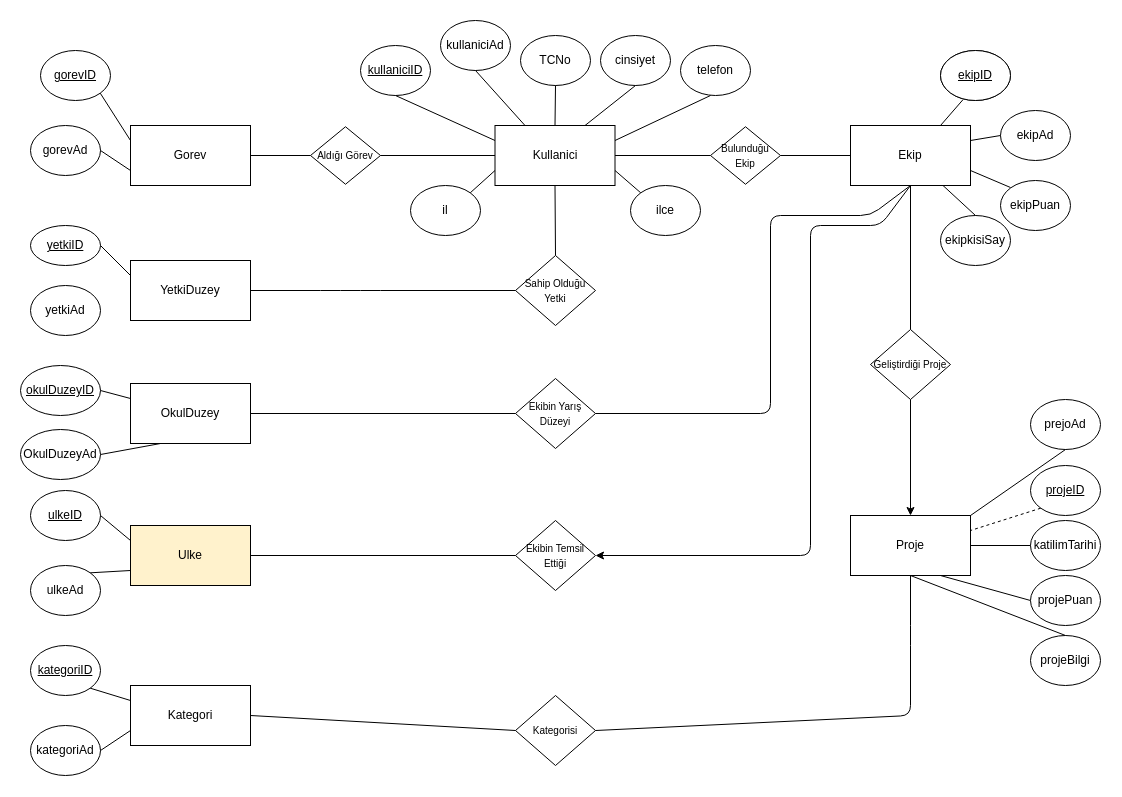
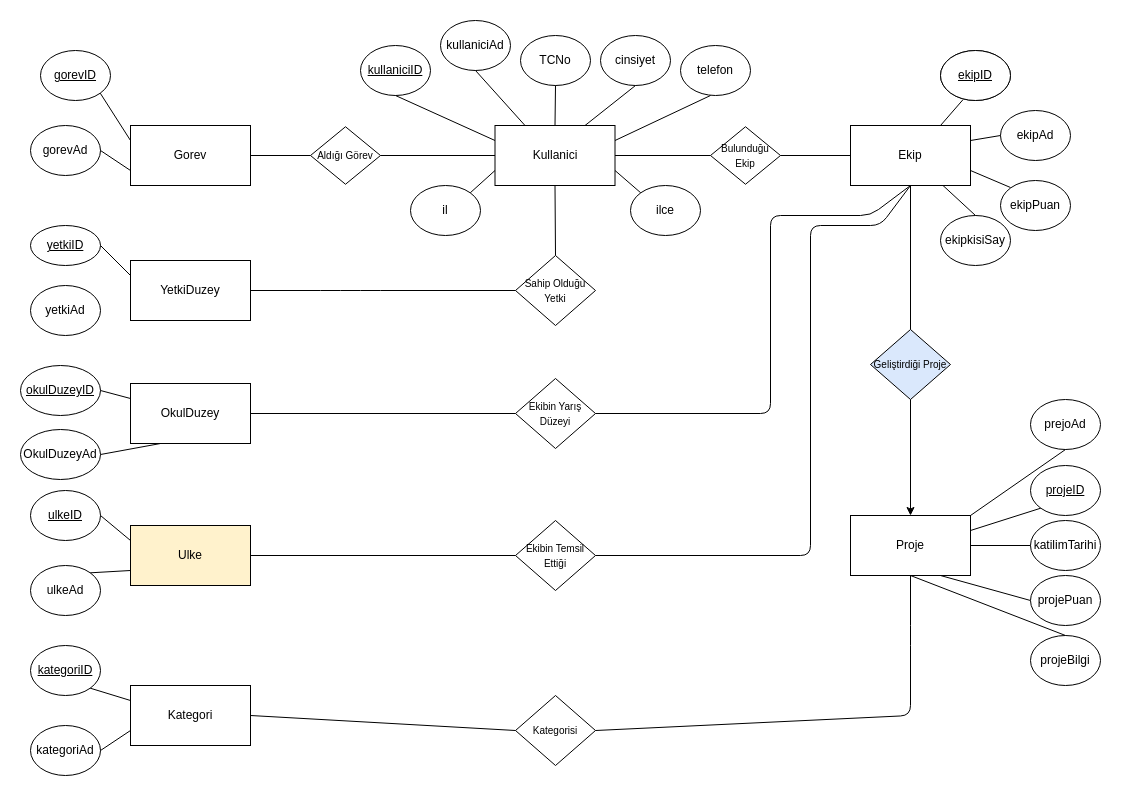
(911, 365) -> (911, 365)
(1005, 519) -> (1005, 519)
(604, 556) -> (601, 556)
